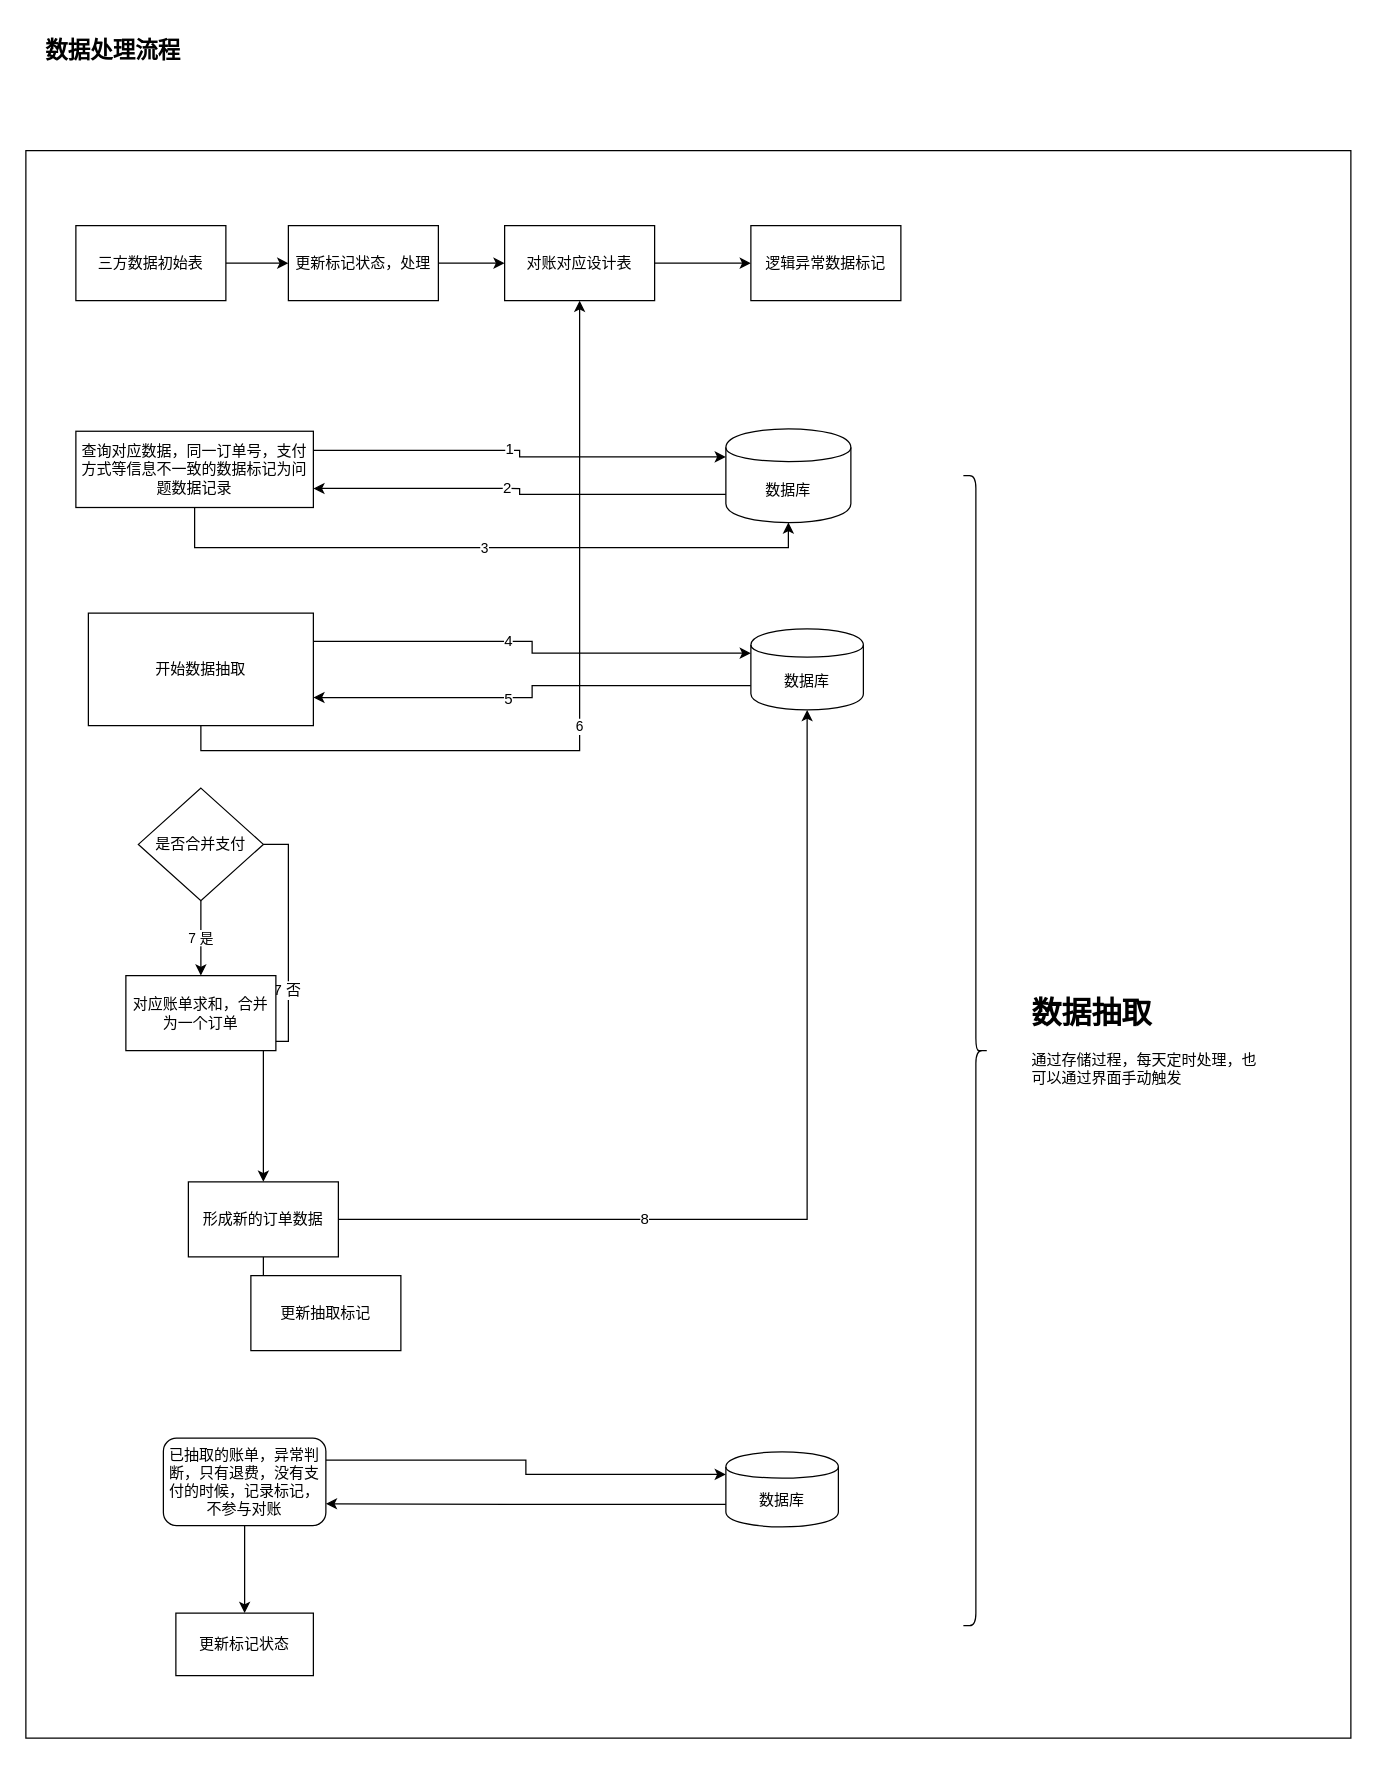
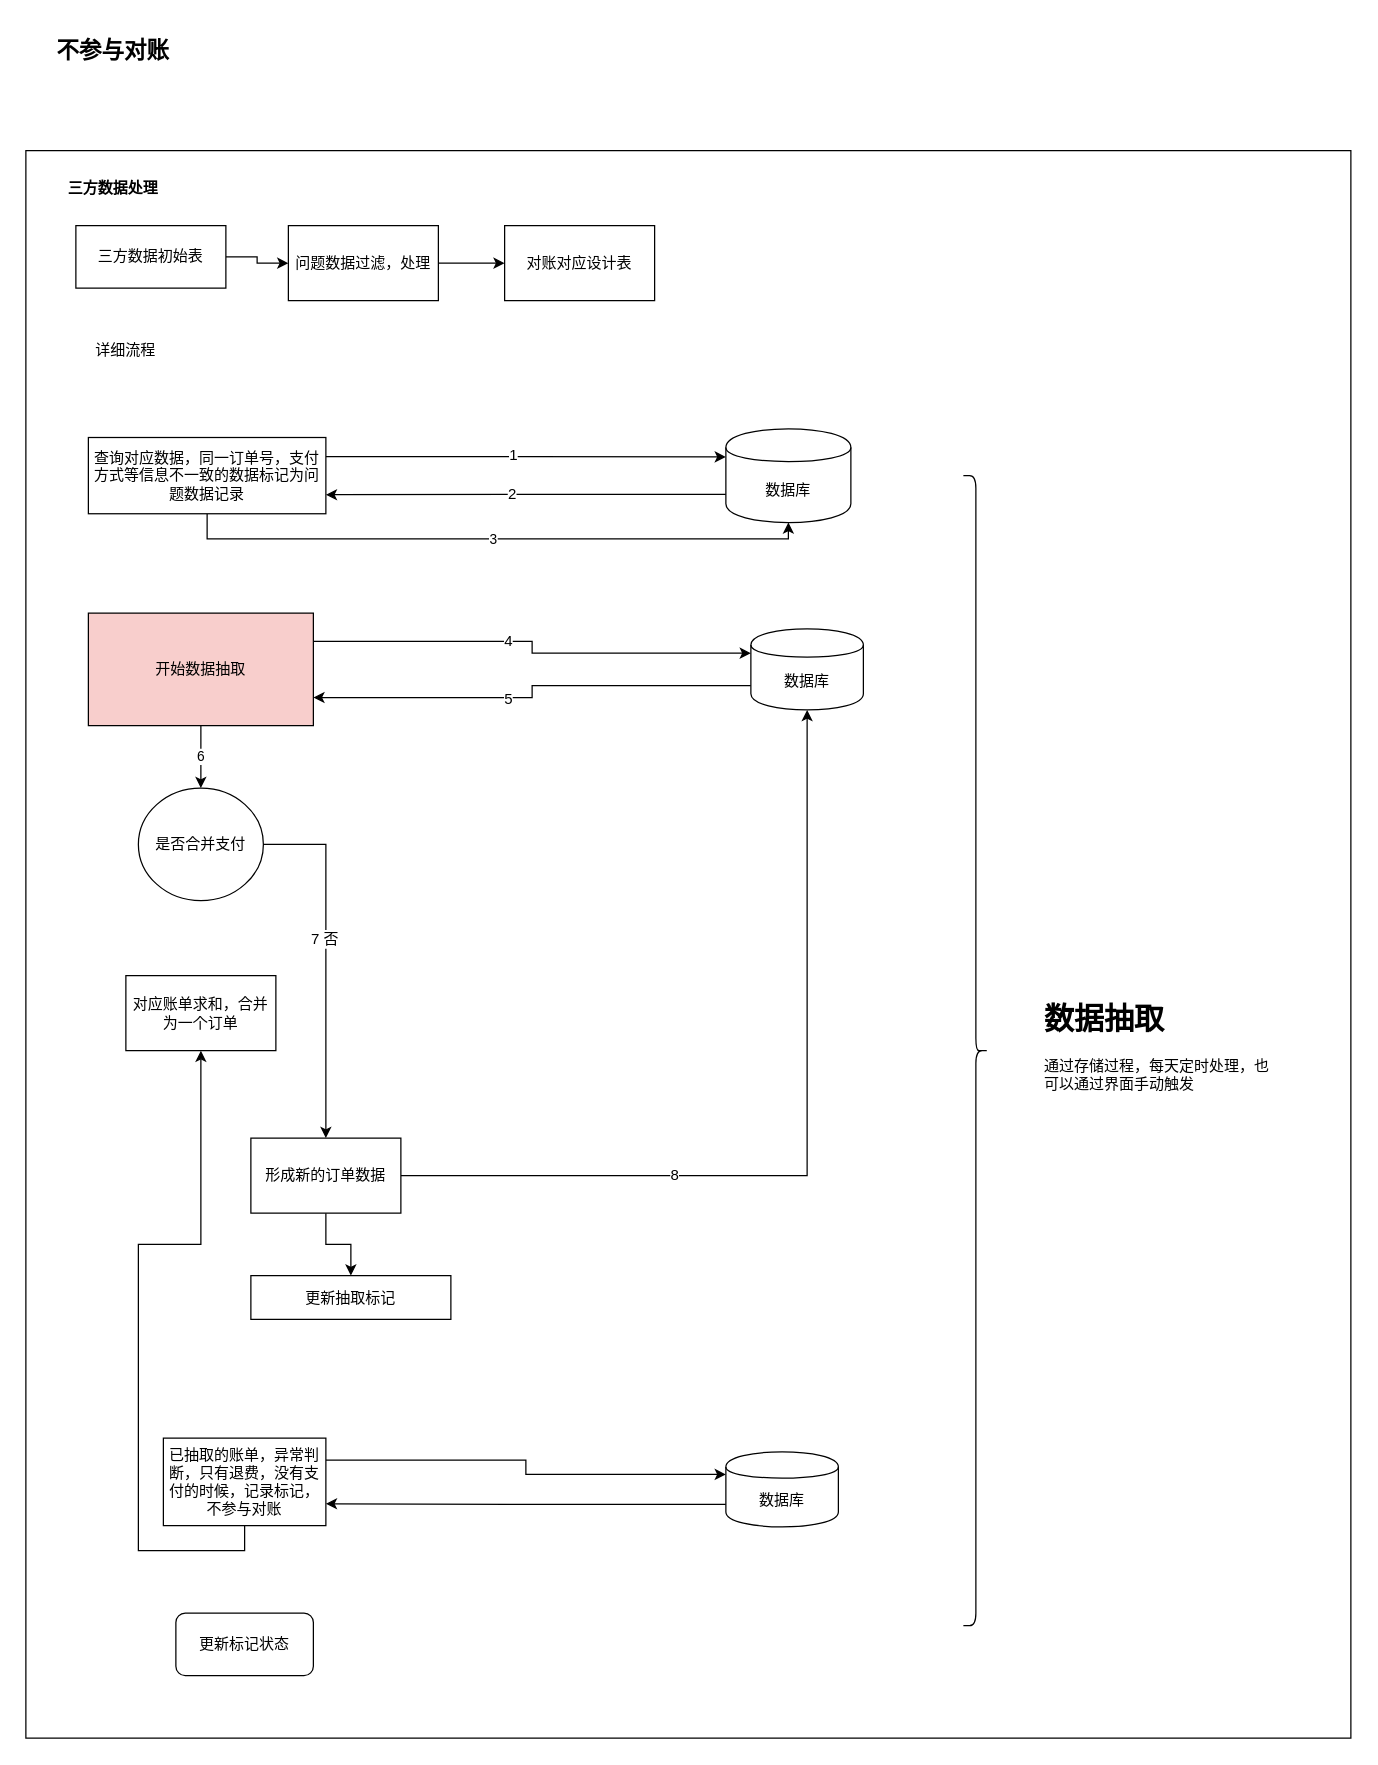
(113, 51) -> (113, 51)
none -> (113, 188)
(151, 263) -> (151, 257)
(363, 263) -> (363, 263)
(699, 263) -> none
(826, 263) -> none
none -> (126, 351)
(194, 469) -> (207, 476)
(201, 669) -> (201, 669)
(579, 721) -> (201, 763)
(201, 844) -> (201, 844)
(201, 934) -> none
(1144, 1063) -> (1157, 1069)
(263, 1219) -> (326, 1176)
(326, 1313) -> (351, 1298)
(244, 1482) -> (244, 1482)
(244, 1576) -> (138, 1328)
(244, 1644) -> (244, 1644)
